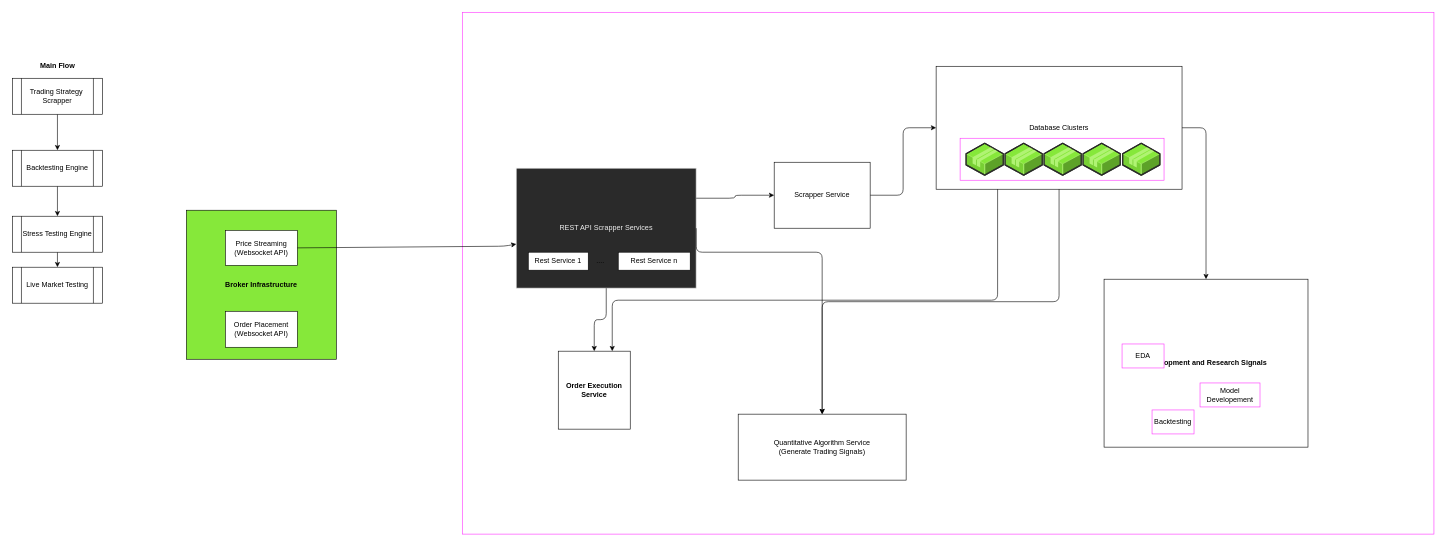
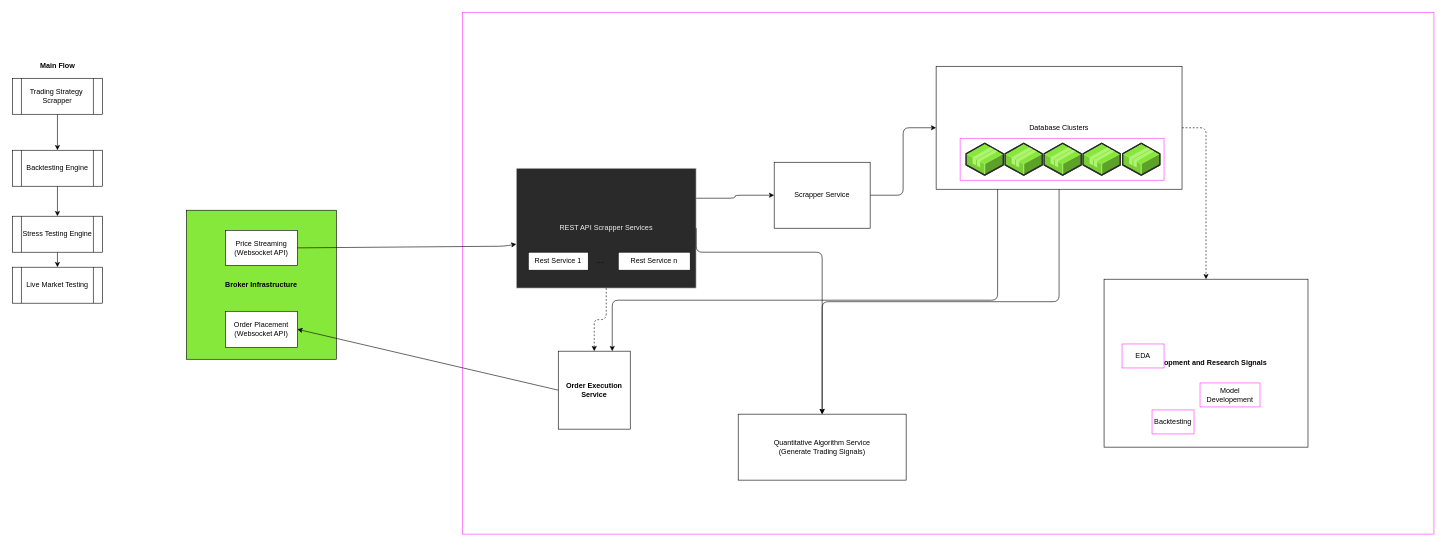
(1206, 190) -> (1206, 190)
(600, 320) -> (600, 320)
none -> (430, 360)
